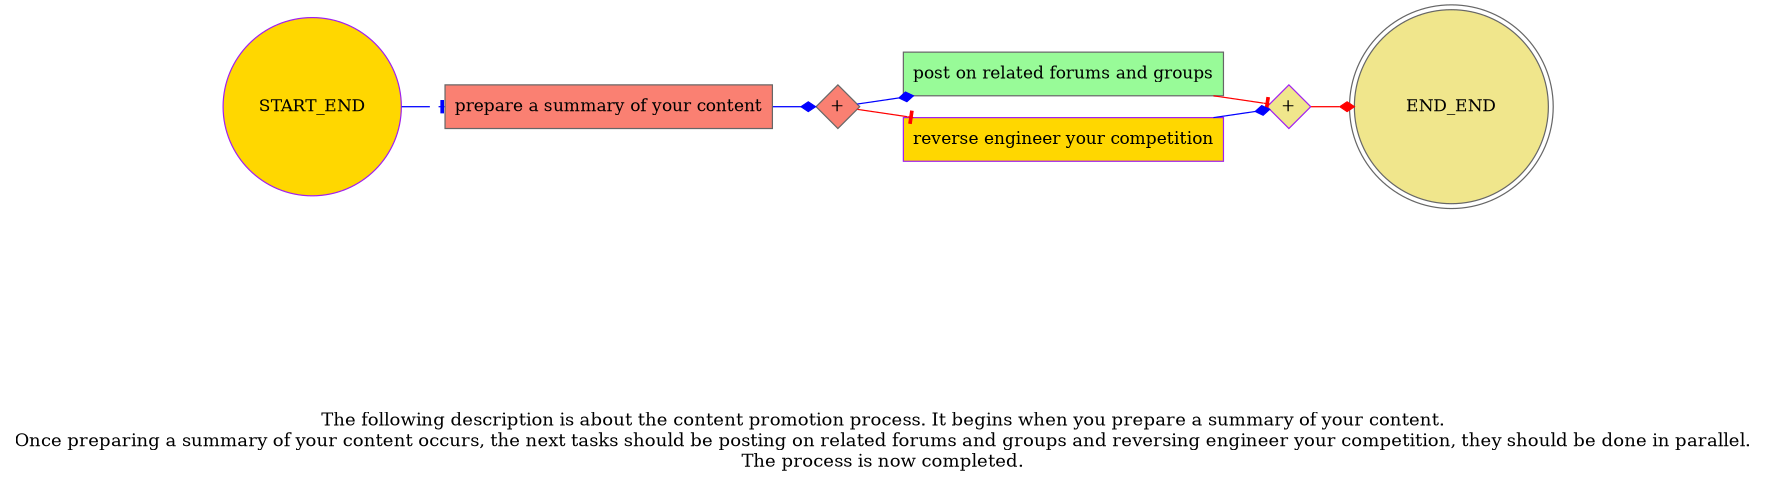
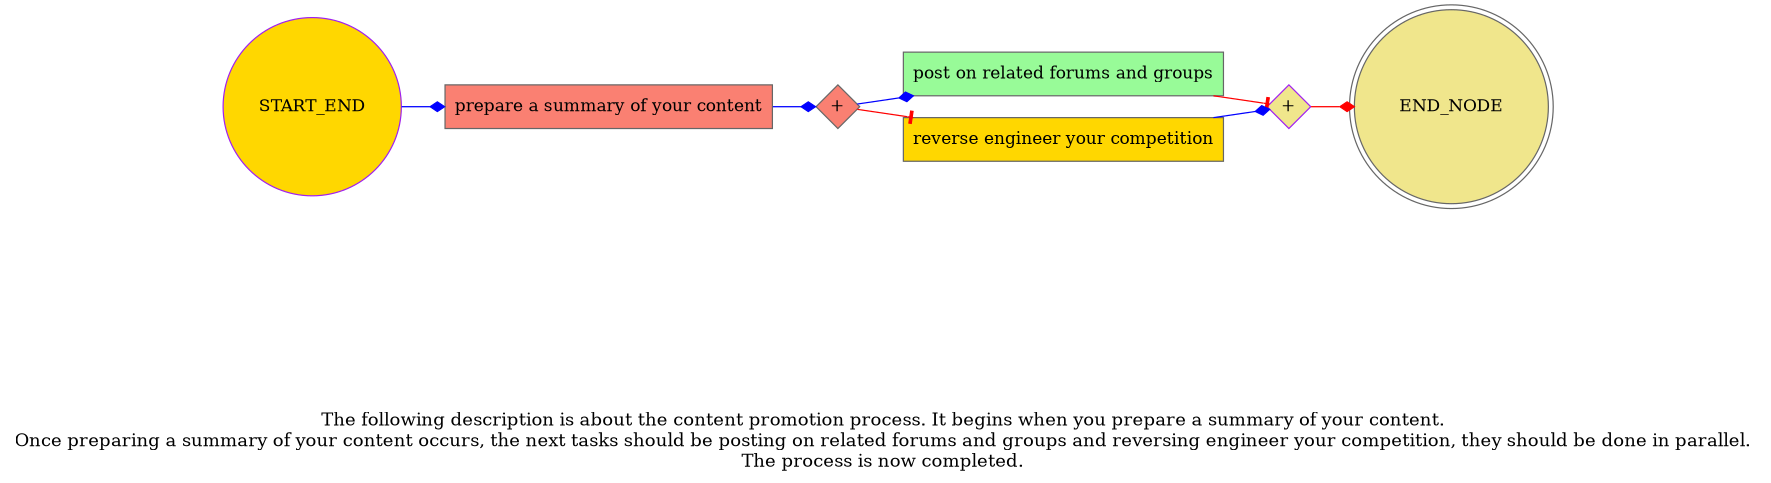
(416, 107) -> (416, 107)
(1451, 107) -> (1451, 107)
(1063, 139) -> (1063, 139)
